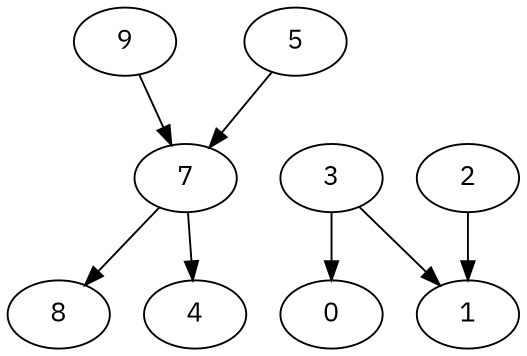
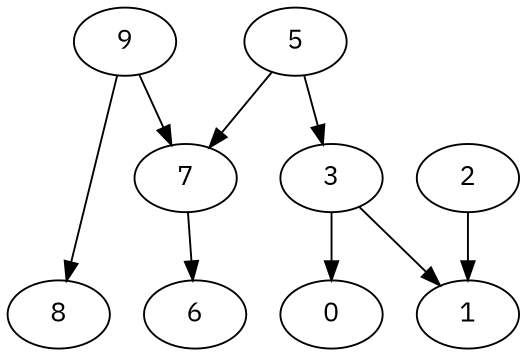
none -> (311, 101)
(129, 239) -> (94, 169)
(195, 314) -> (195, 314)
